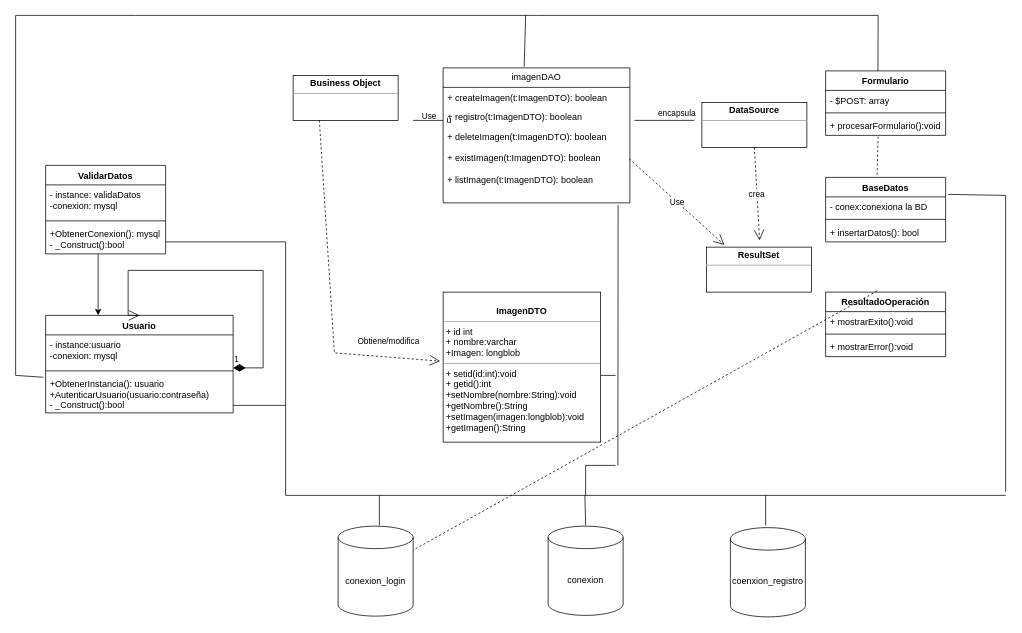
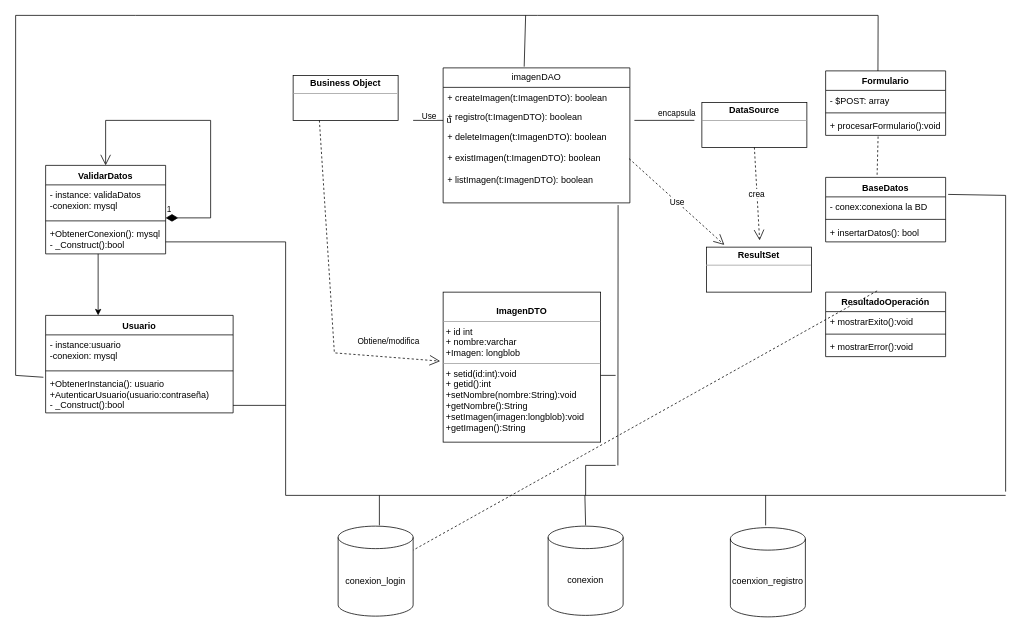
none -> (186, 120)
(196, 270) -> none
